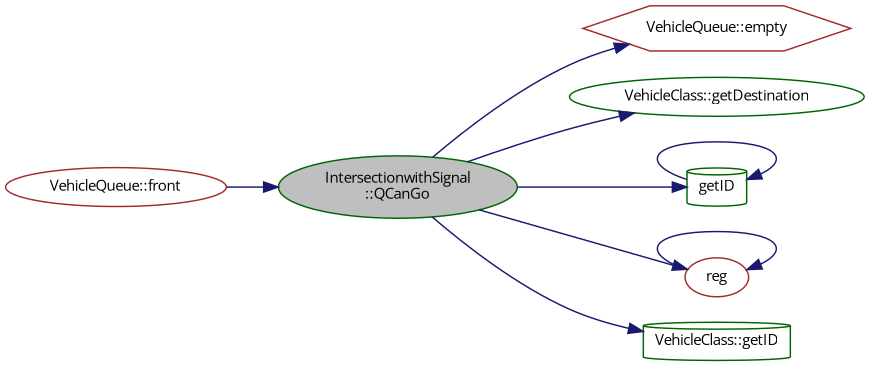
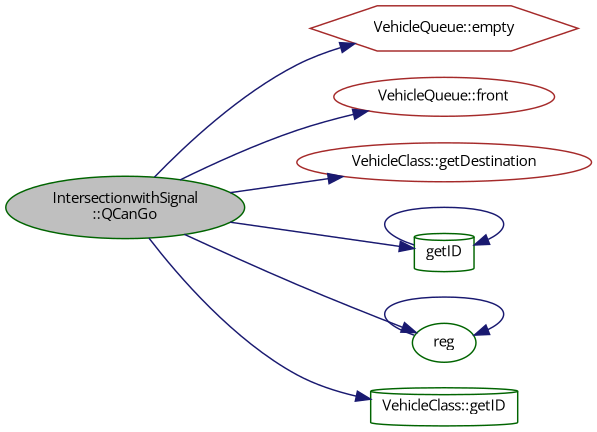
(717, 97) -> (444, 162)
(245, 187) -> (265, 142)
(717, 277) -> (444, 343)
